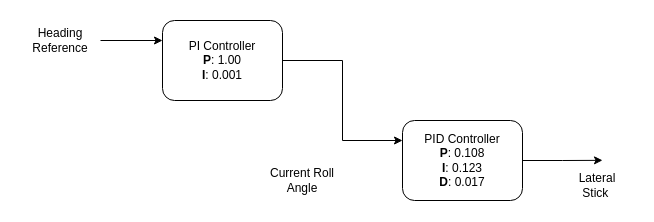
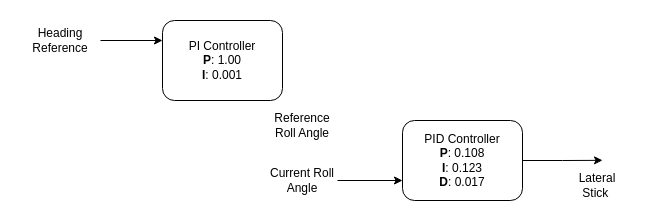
(343, 97) -> none
none -> (303, 126)
none -> (367, 181)
